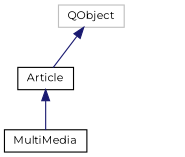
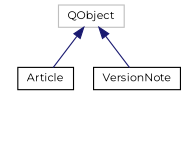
none -> (137, 79)
(46, 141) -> none
